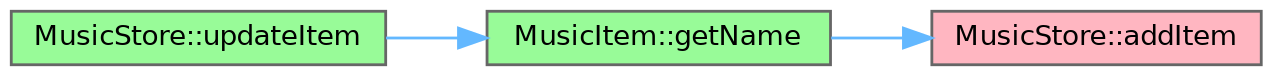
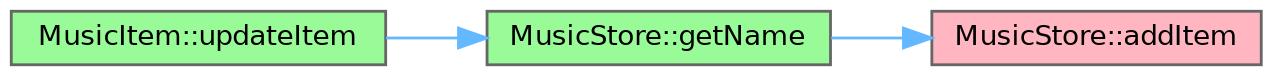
(198, 38) -> (198, 38)
(659, 38) -> (659, 38)
